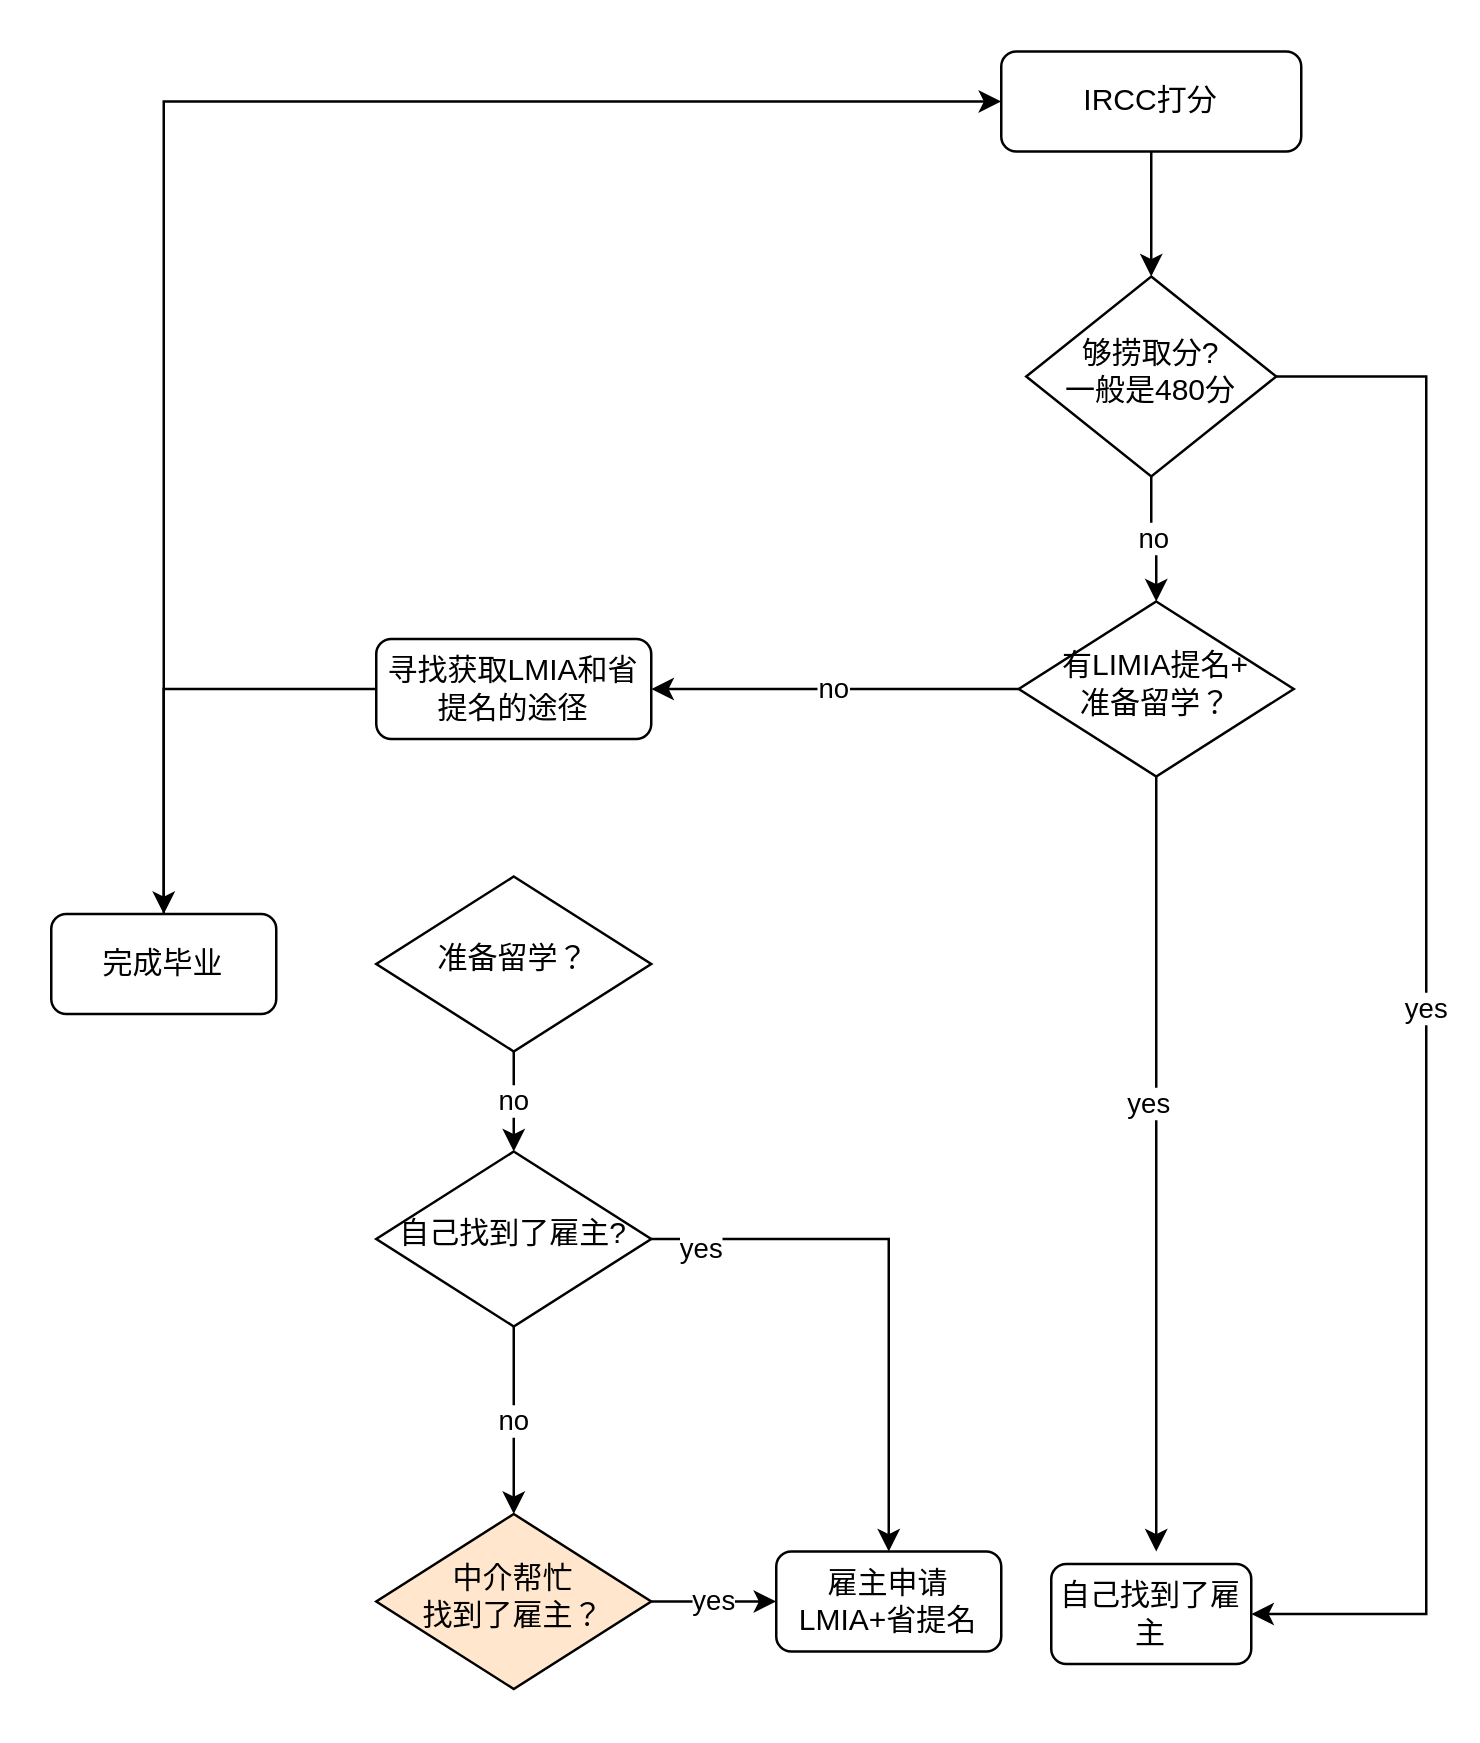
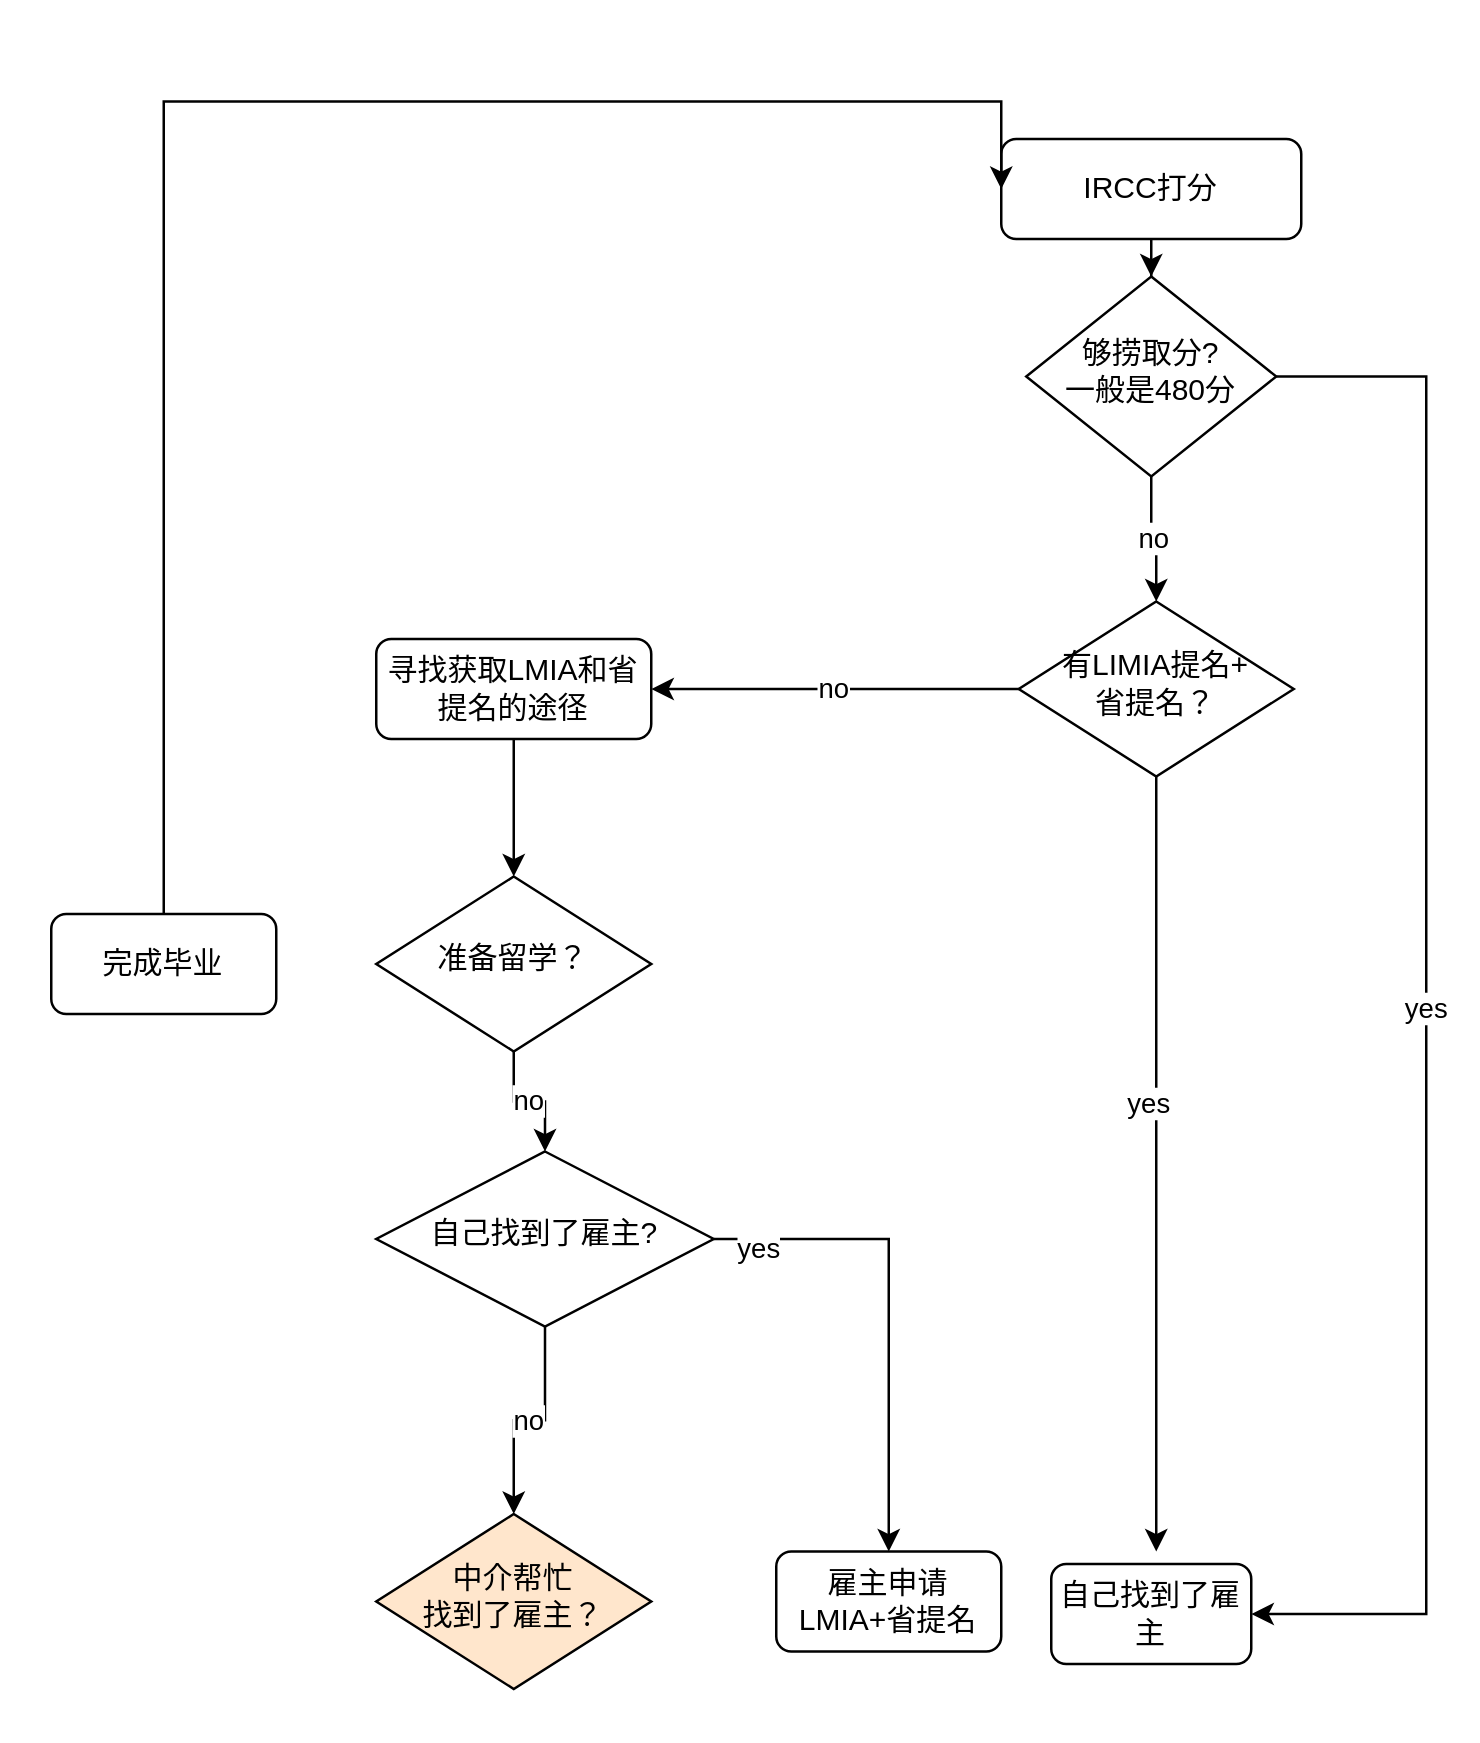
(1151, 101) -> (1151, 189)
(1156, 684) -> (1156, 684)
(272, 689) -> (514, 799)
(514, 1239) -> (545, 1239)
(705, 1601) -> none
